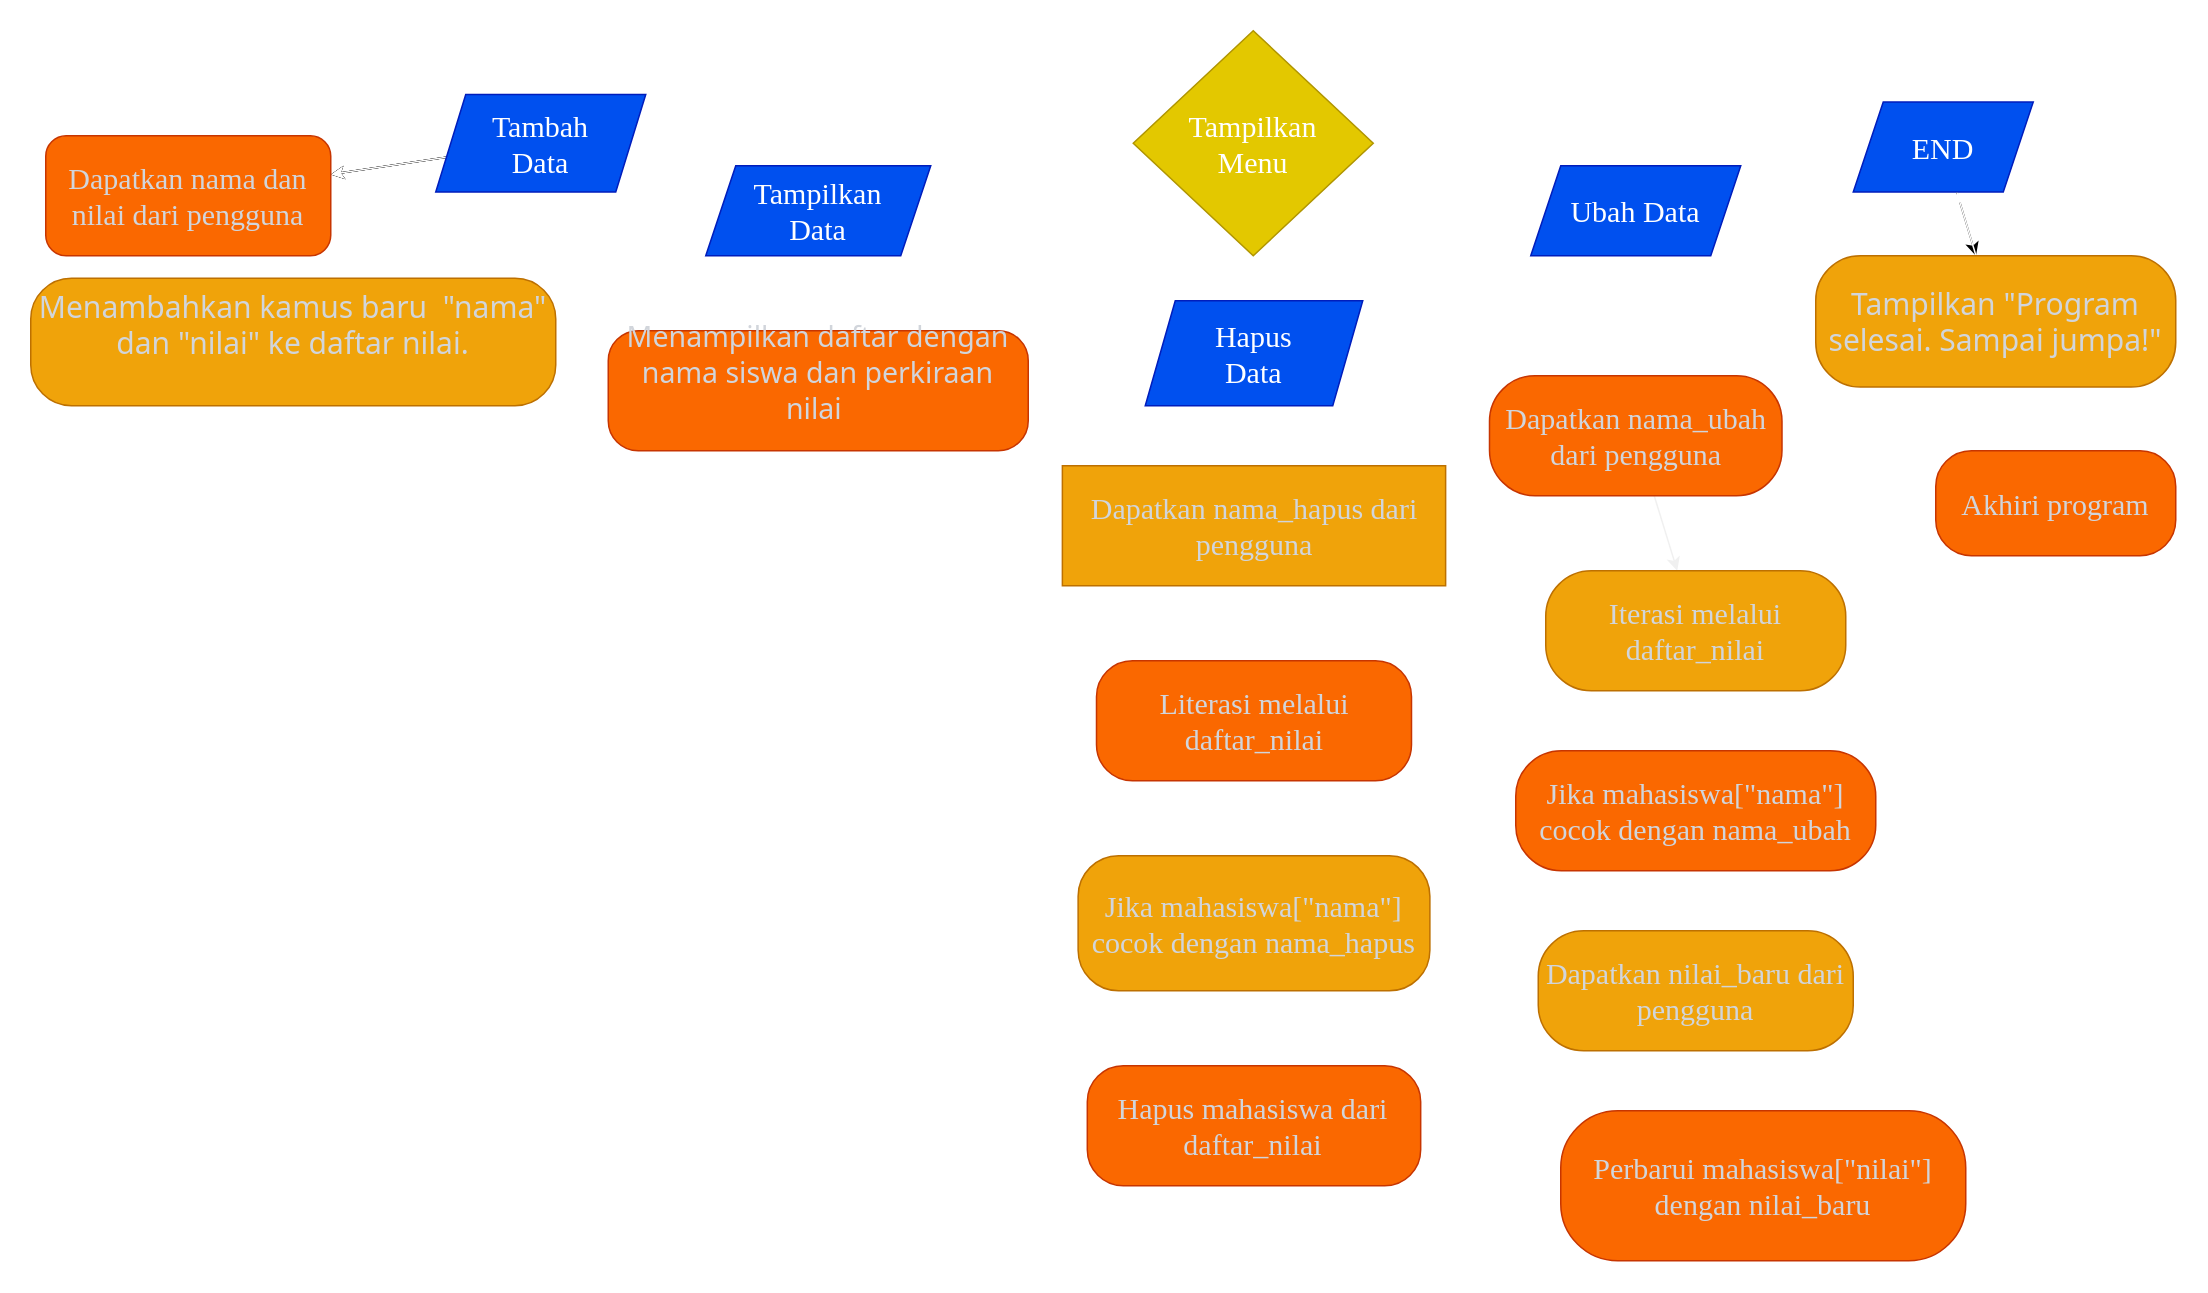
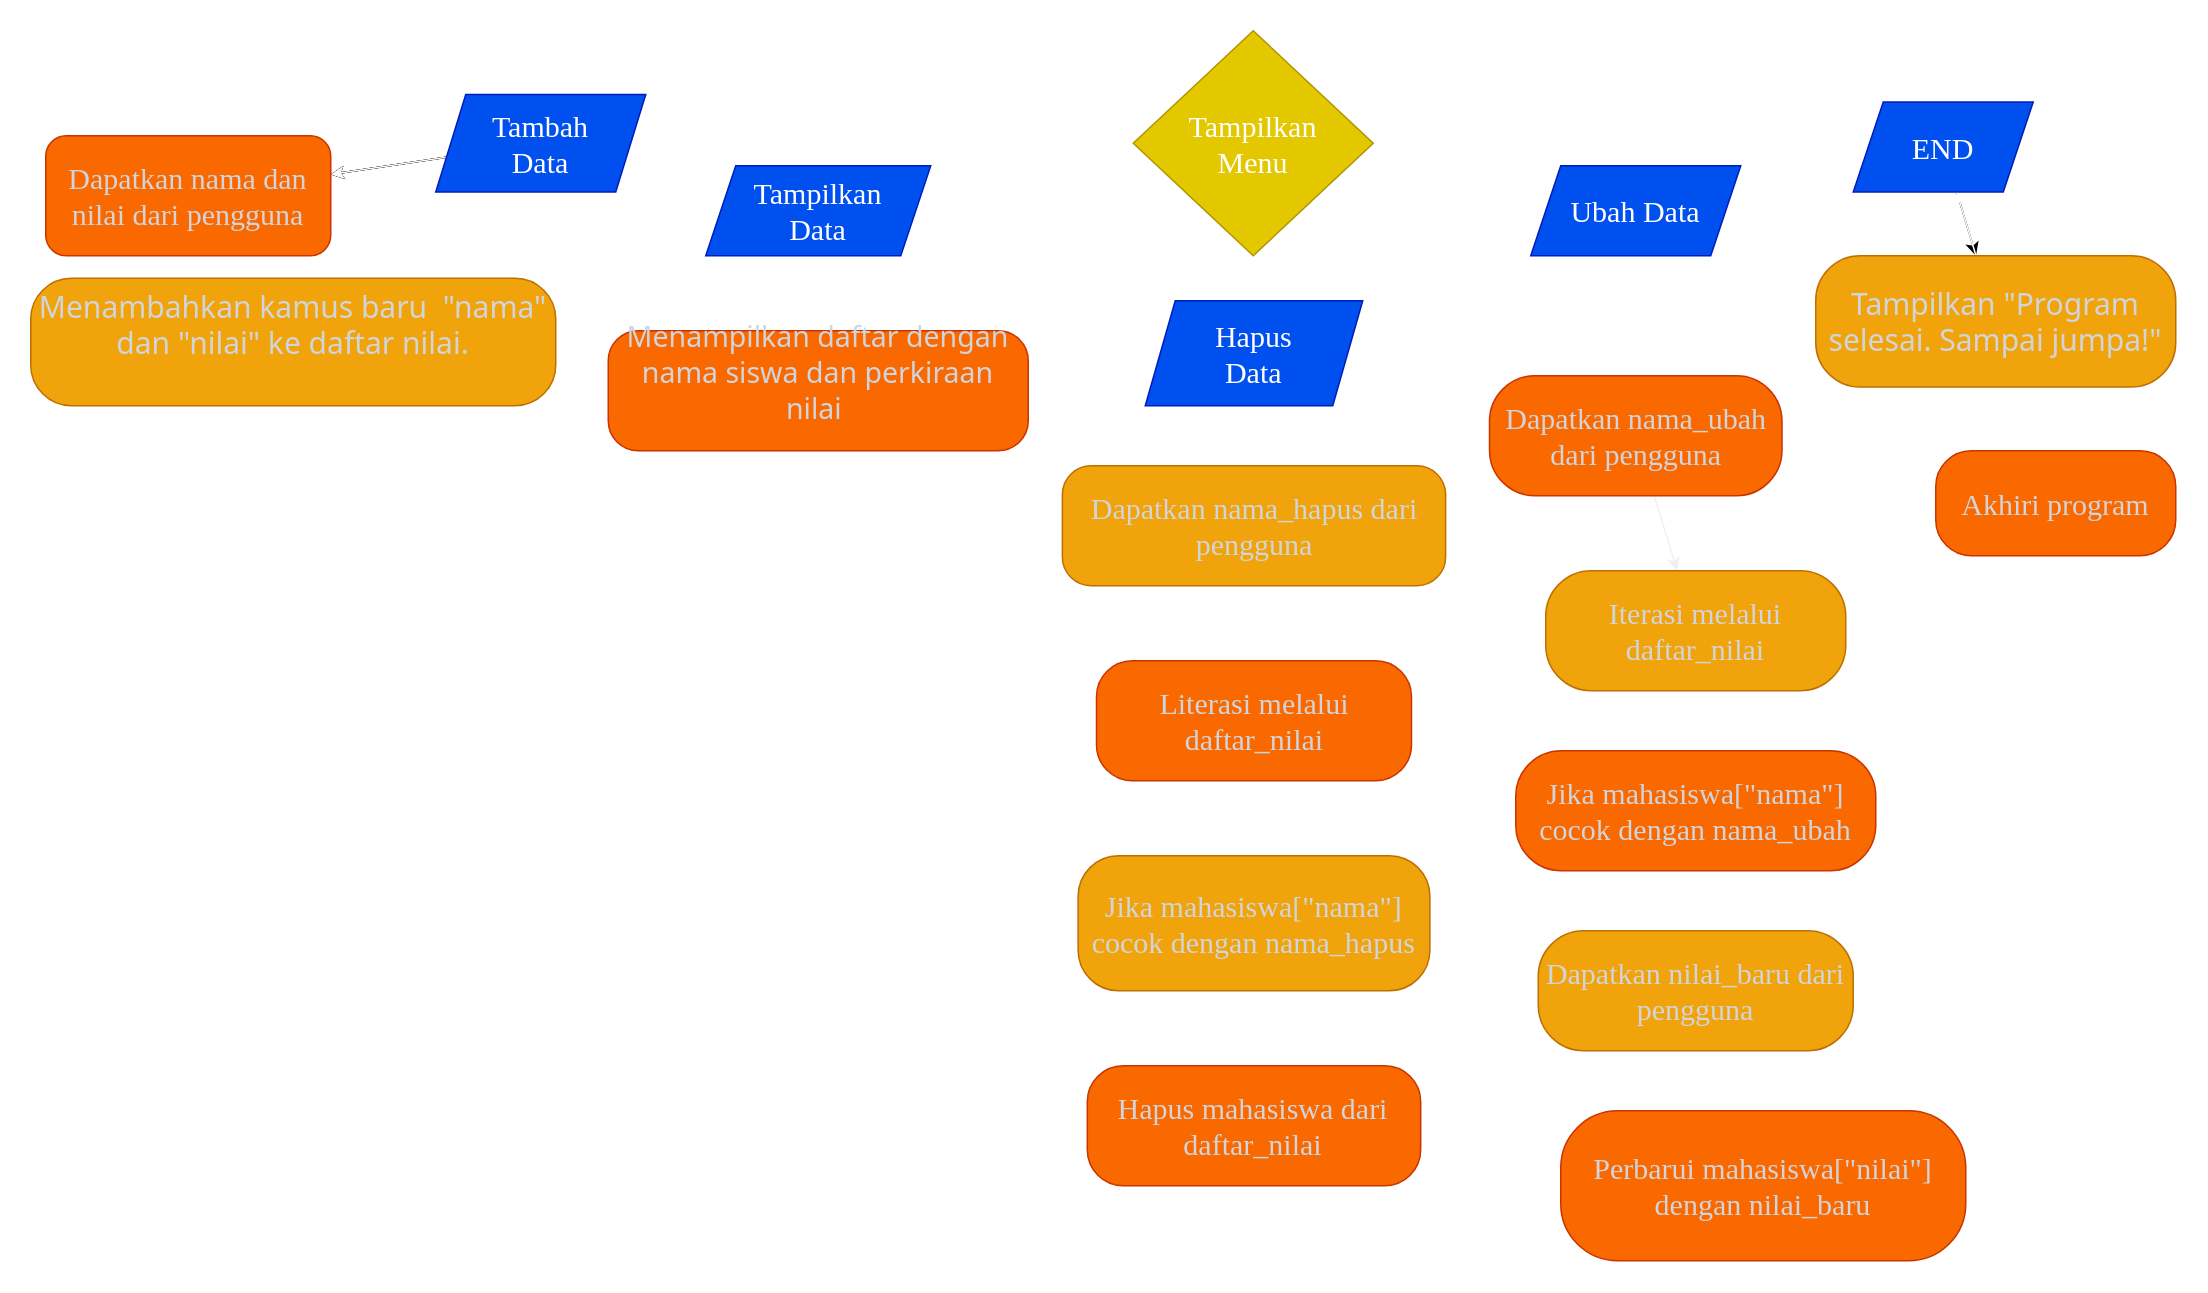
(1254, 526) -> (1254, 526)
